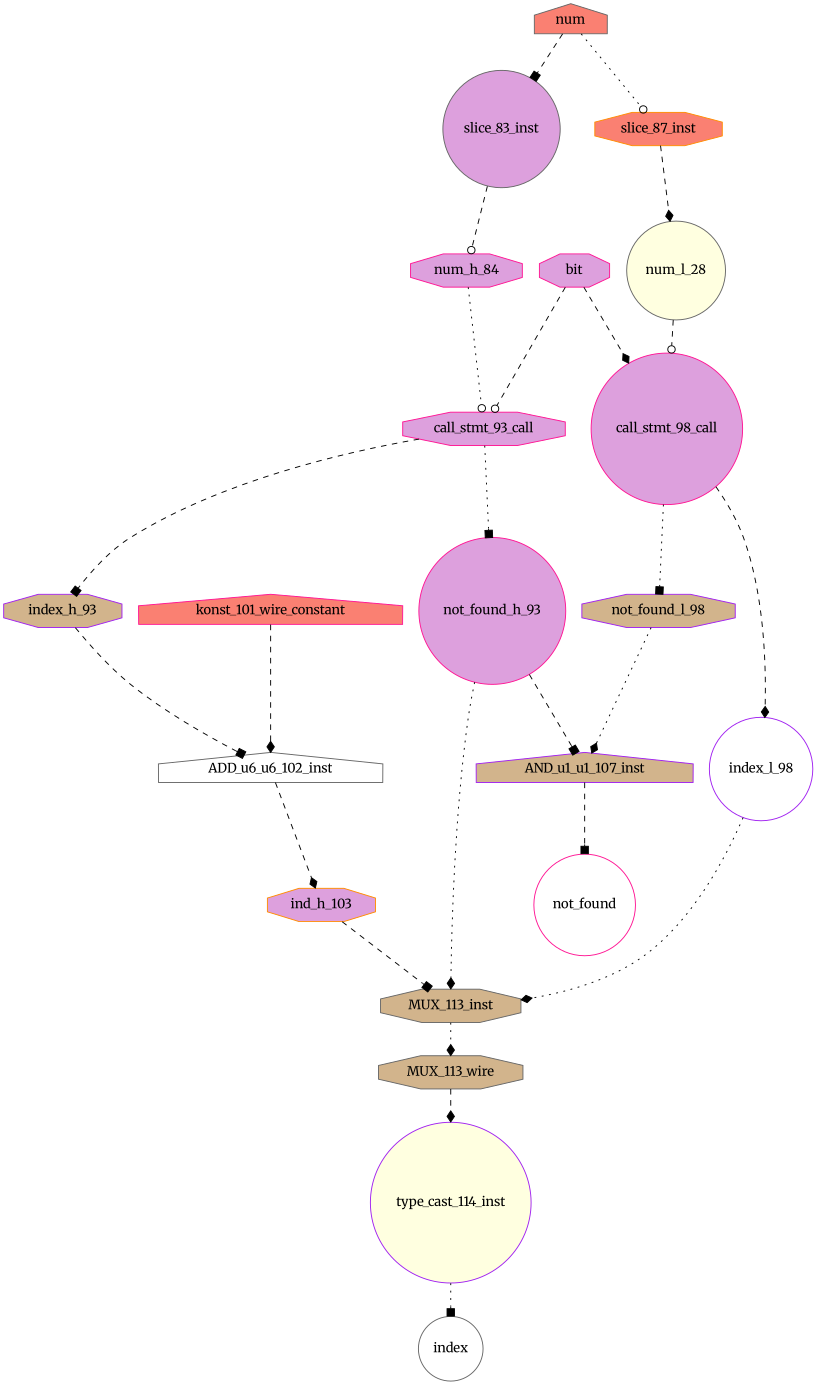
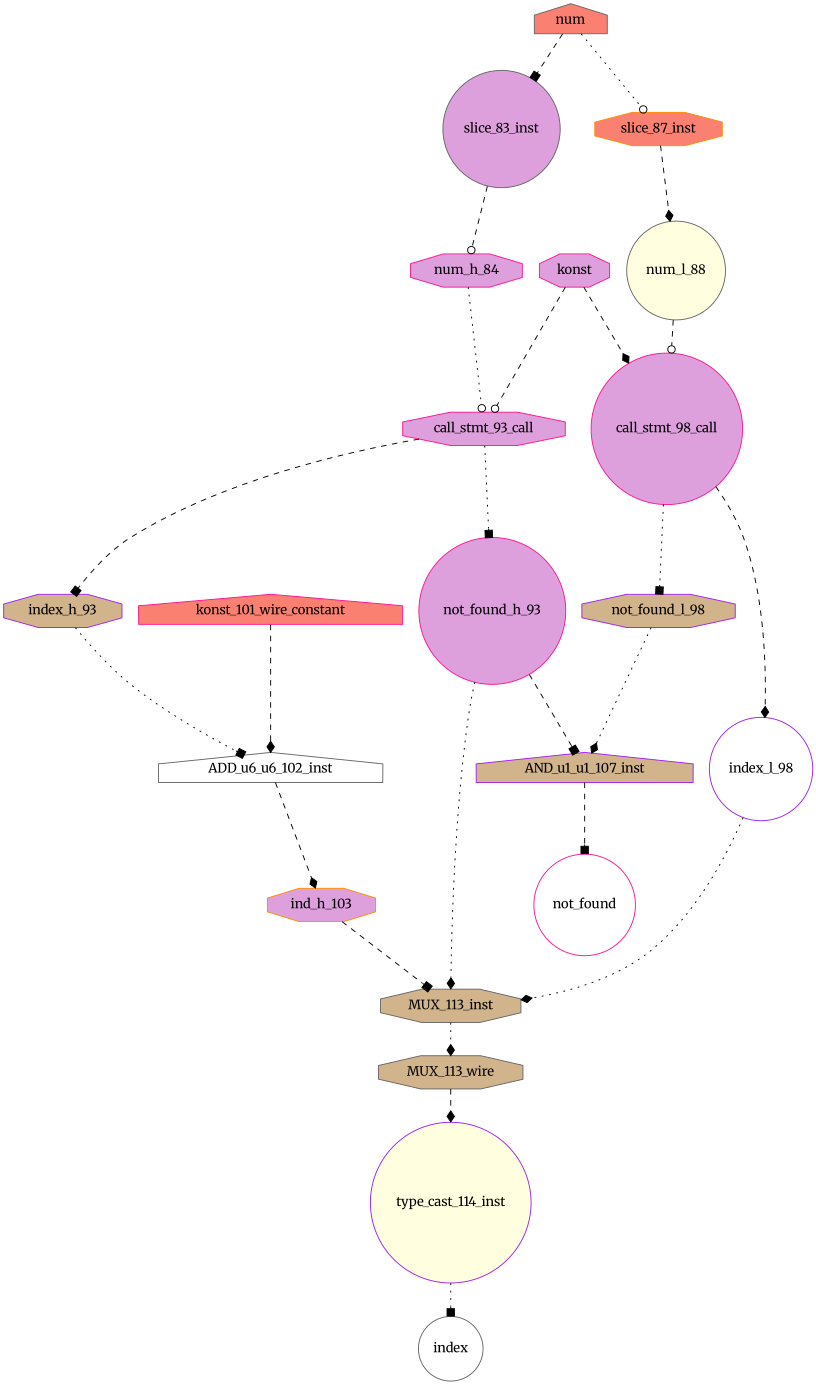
(575, 271) -> (575, 271)
(676, 271) -> (676, 271)
(149, 698) -> (149, 698)
